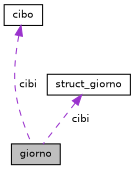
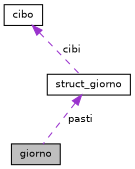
(16, 91) -> (60, 54)
(79, 119) -> (79, 119)
